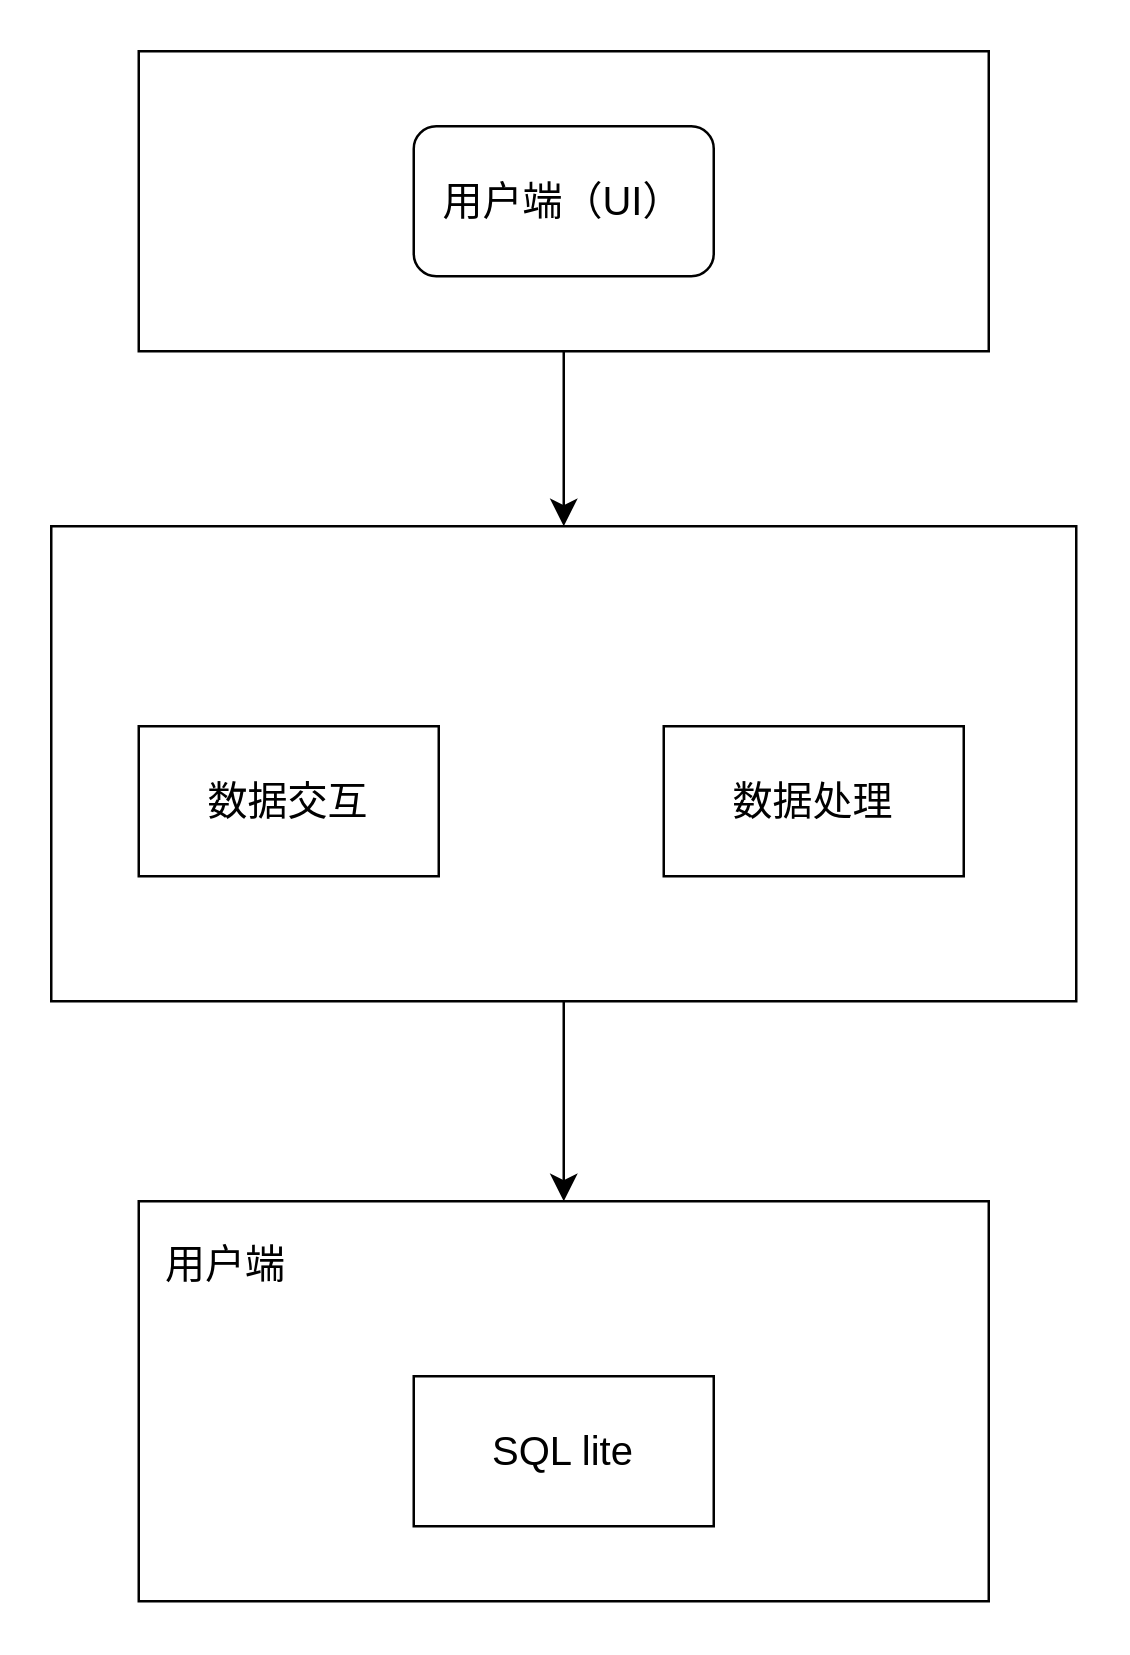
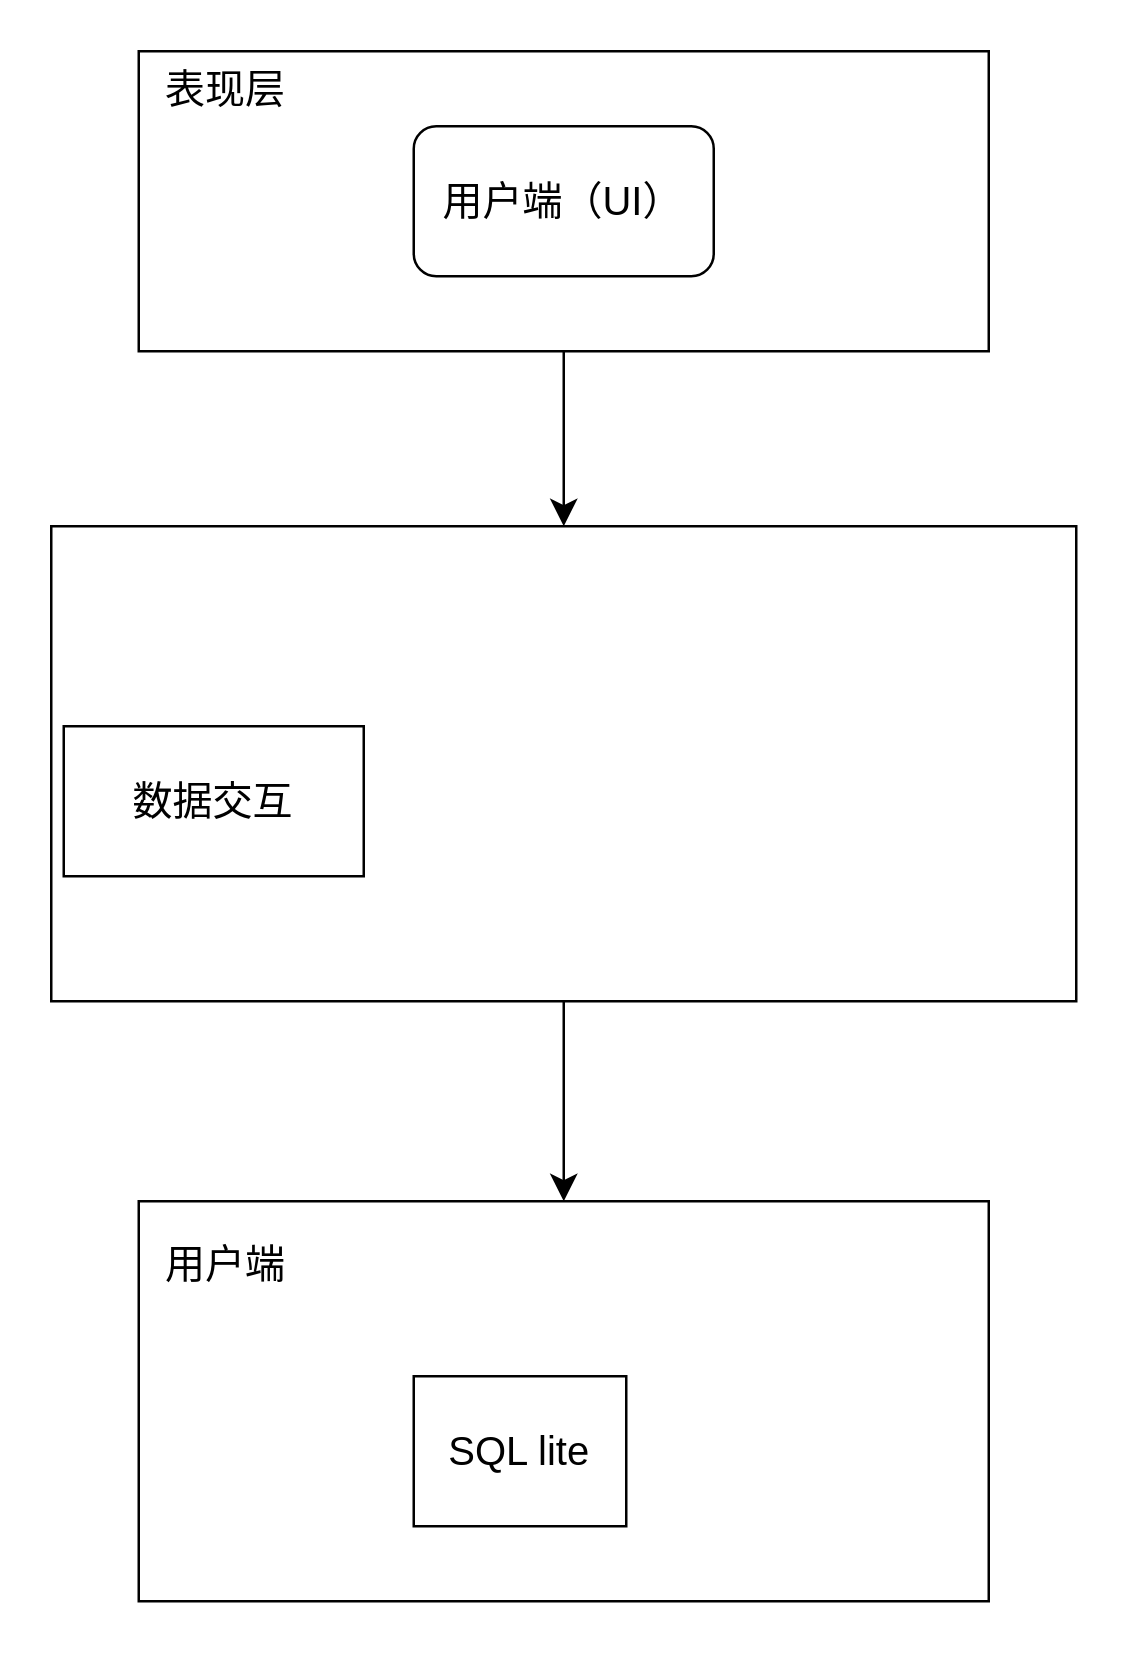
none -> (226, 89)
(289, 801) -> (214, 801)
(814, 801) -> none
(564, 1451) -> (520, 1451)
